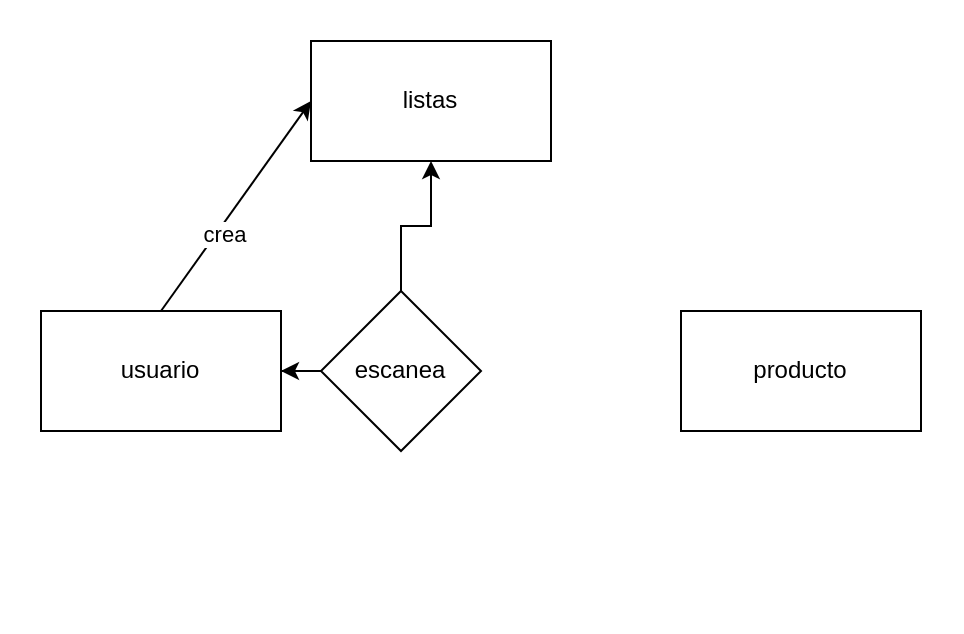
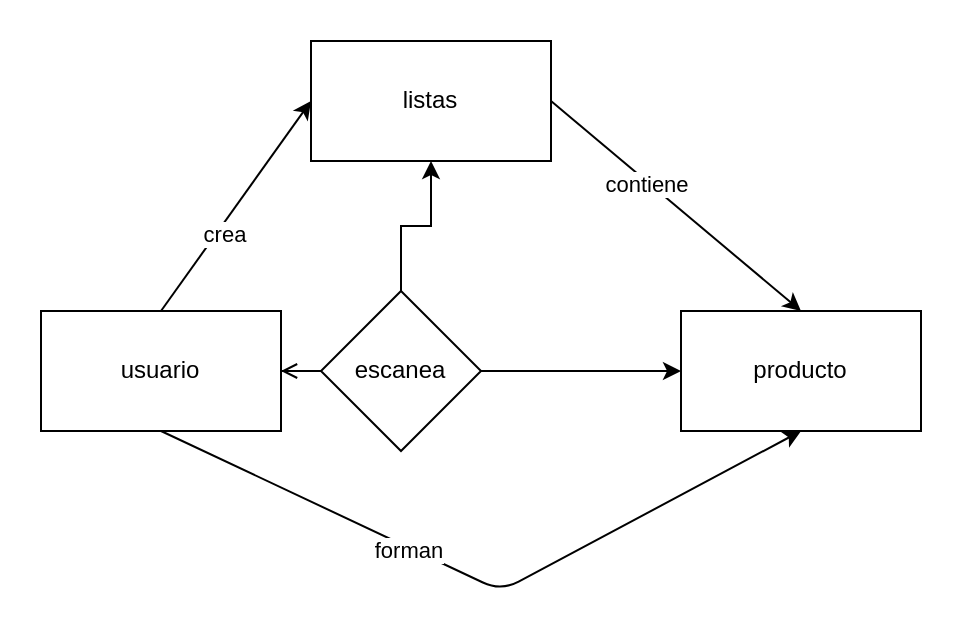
none -> (671, 202)
(296, 371) -> (293, 371)
none -> (574, 371)
none -> (601, 538)
